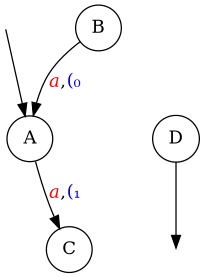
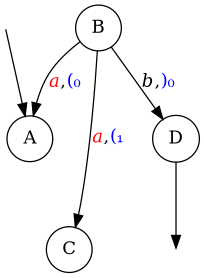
none -> (133, 78)
(44, 190) -> (90, 133)
